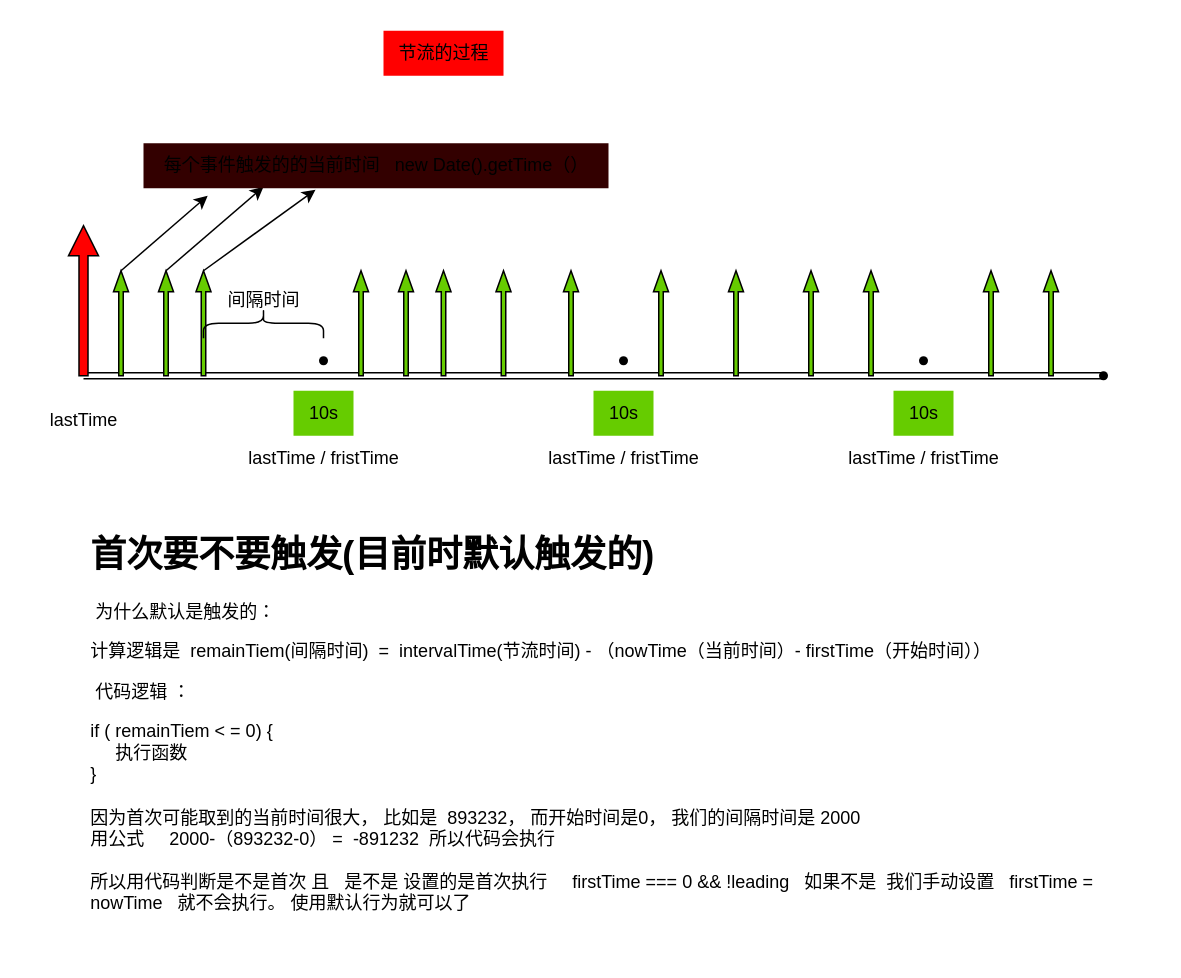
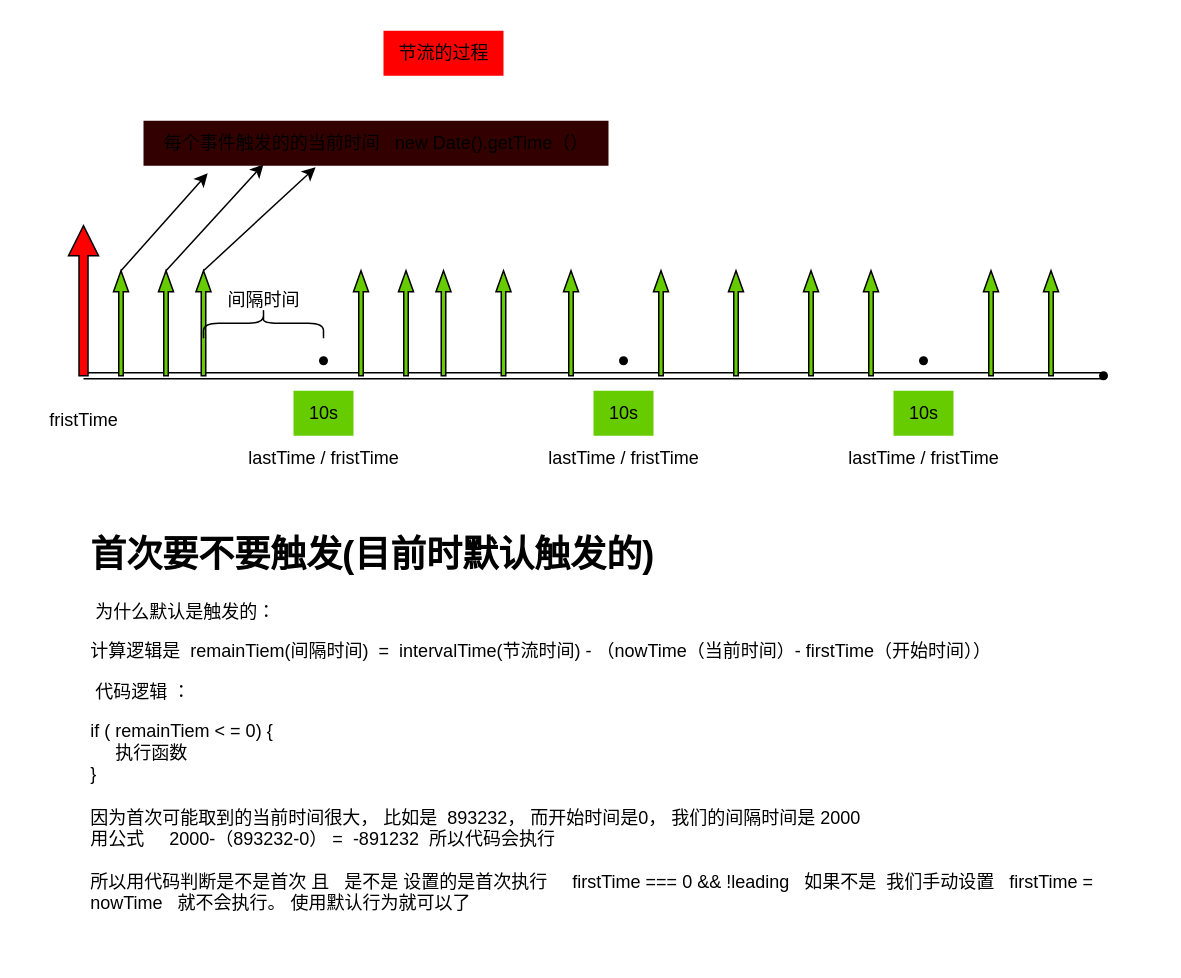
(376, 166) -> (376, 143)
(84, 421) -> (84, 421)
